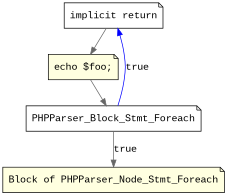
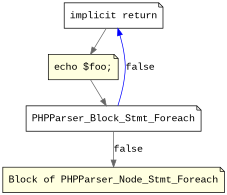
(138, 67) -> (140, 67)
(126, 149) -> (128, 149)
